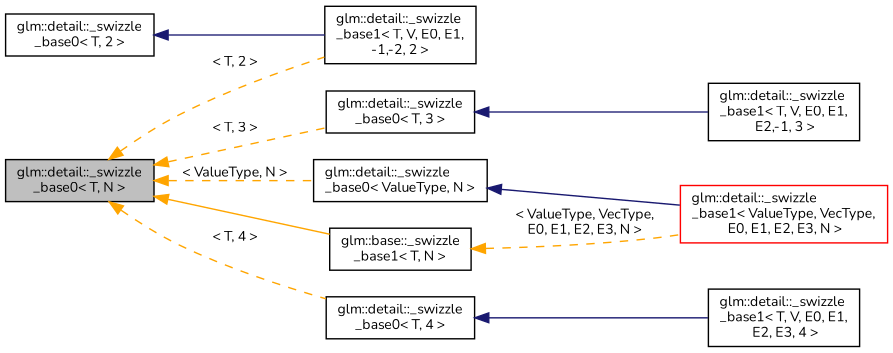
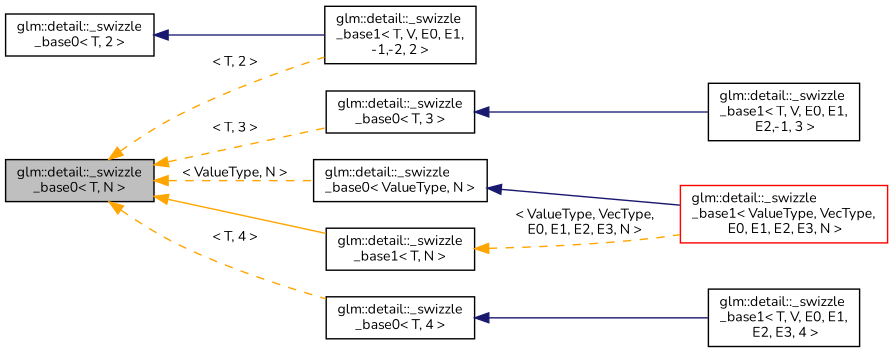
(400, 249) -> (400, 249)
